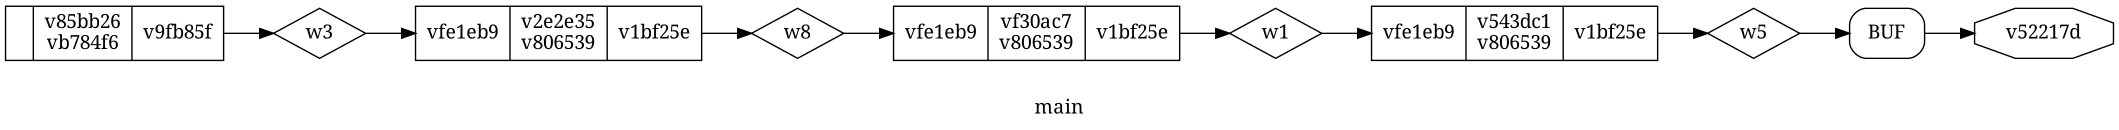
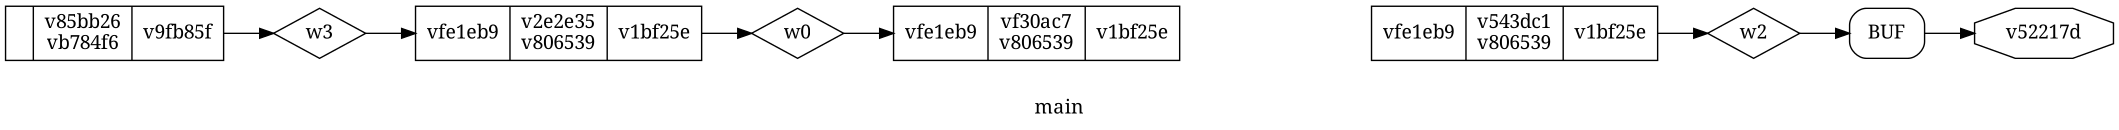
(798, 33) -> (798, 33)
(1276, 33) -> none
(1754, 33) -> (1754, 33)
